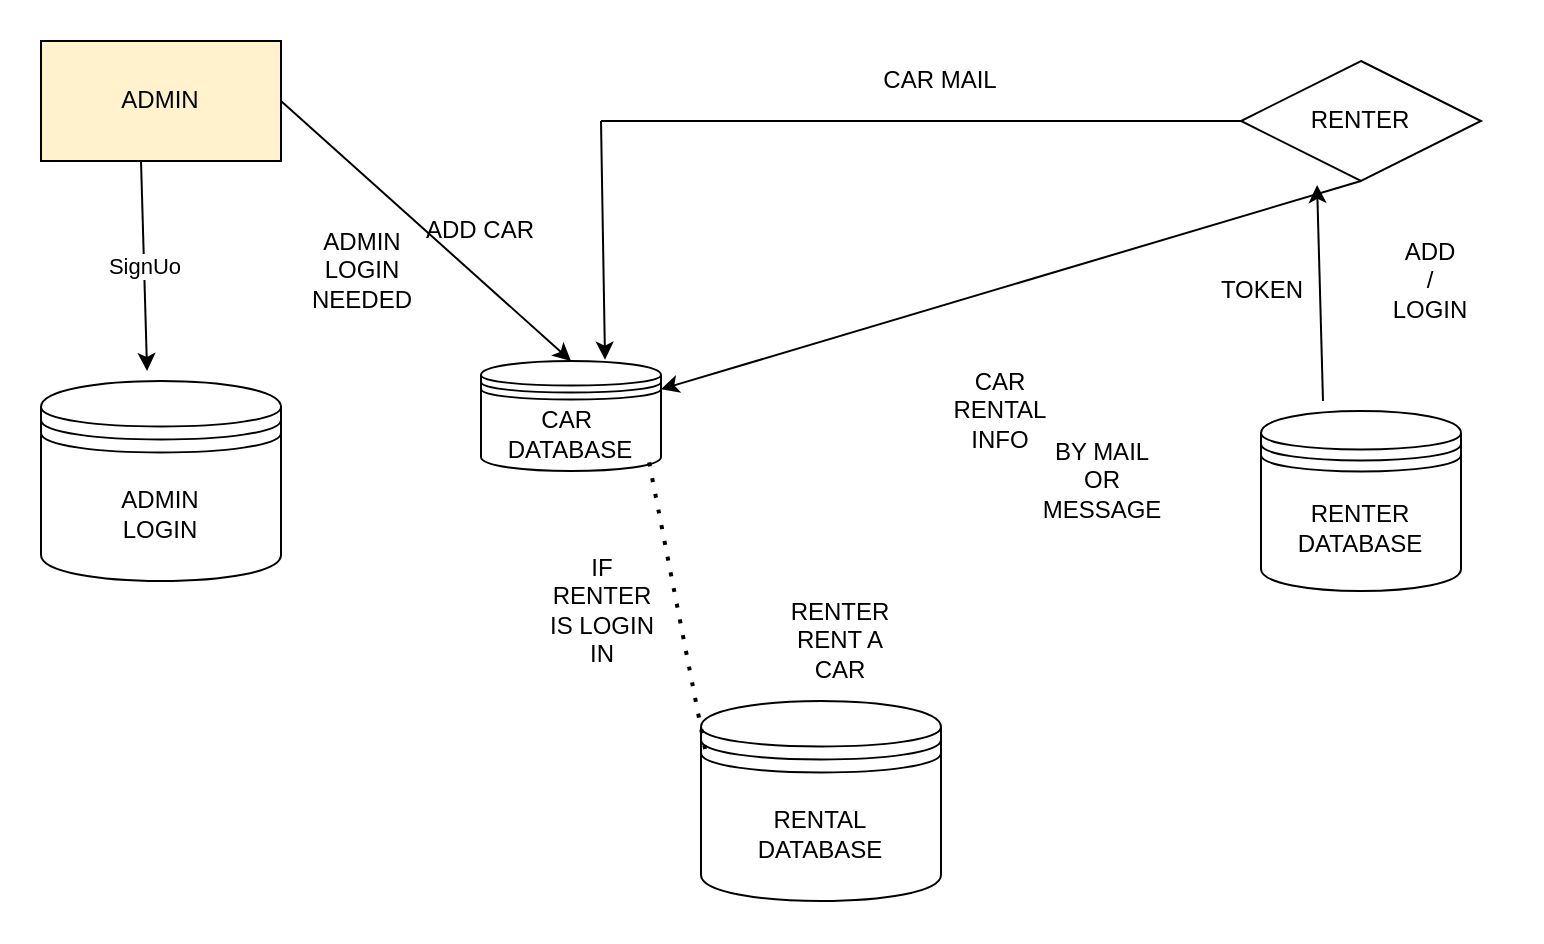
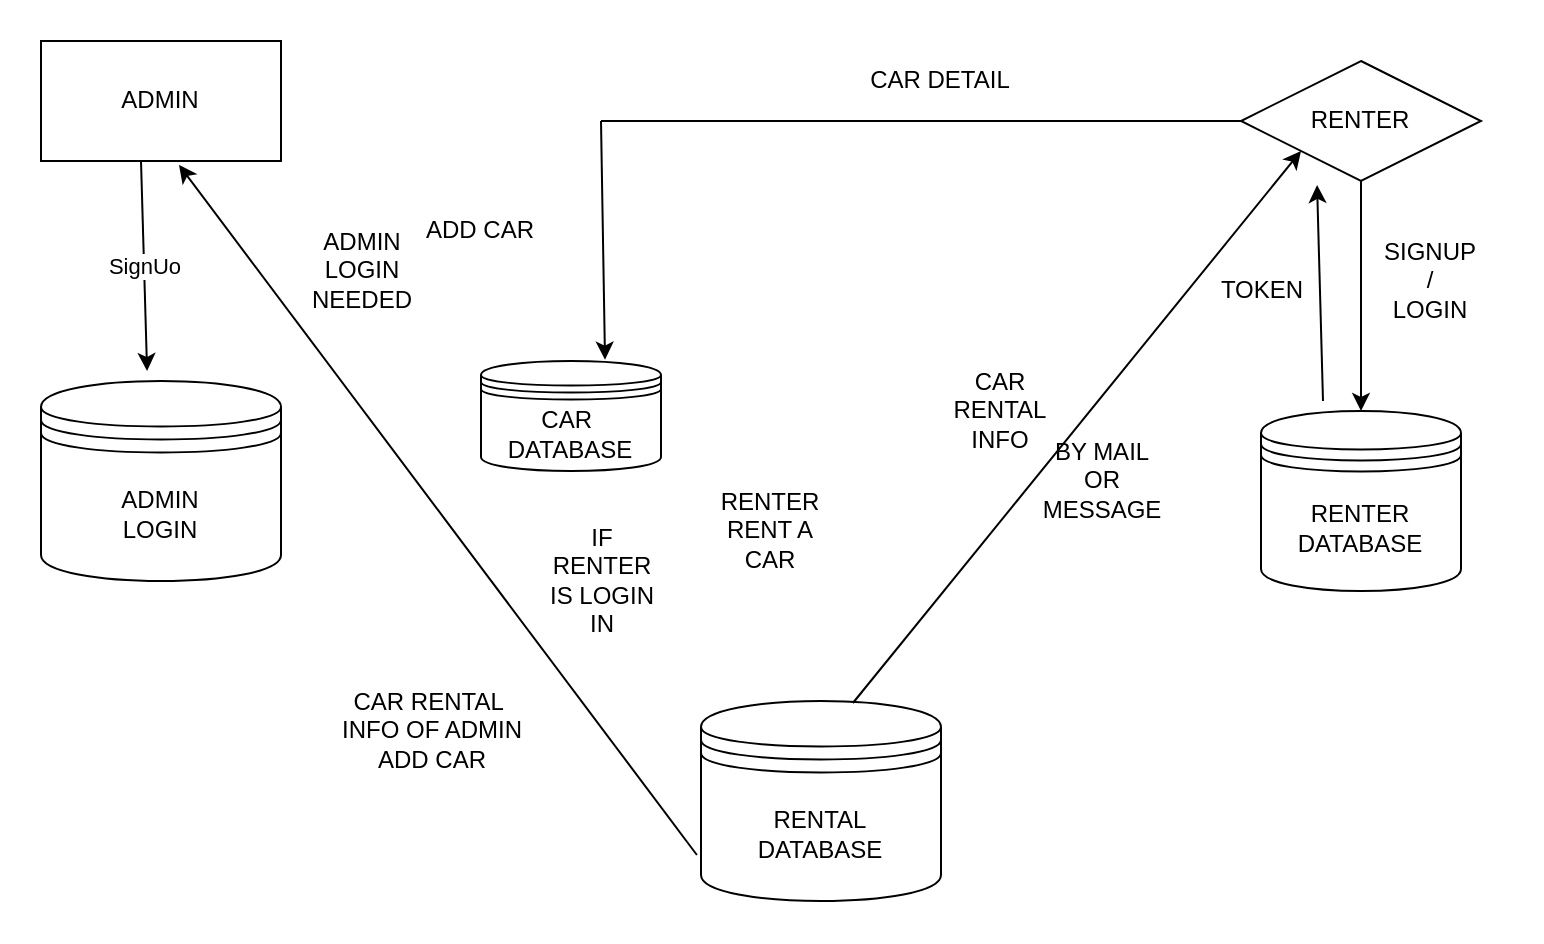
(941, 81) -> (941, 81)
(161, 101) -> (161, 101)
(421, 227) -> none
(1431, 281) -> (1431, 281)
(958, 301) -> (1361, 289)
none -> (1050, 460)
none -> (442, 515)
(603, 611) -> (603, 581)
(841, 641) -> (771, 531)
(699, 716) -> none
none -> (433, 731)
